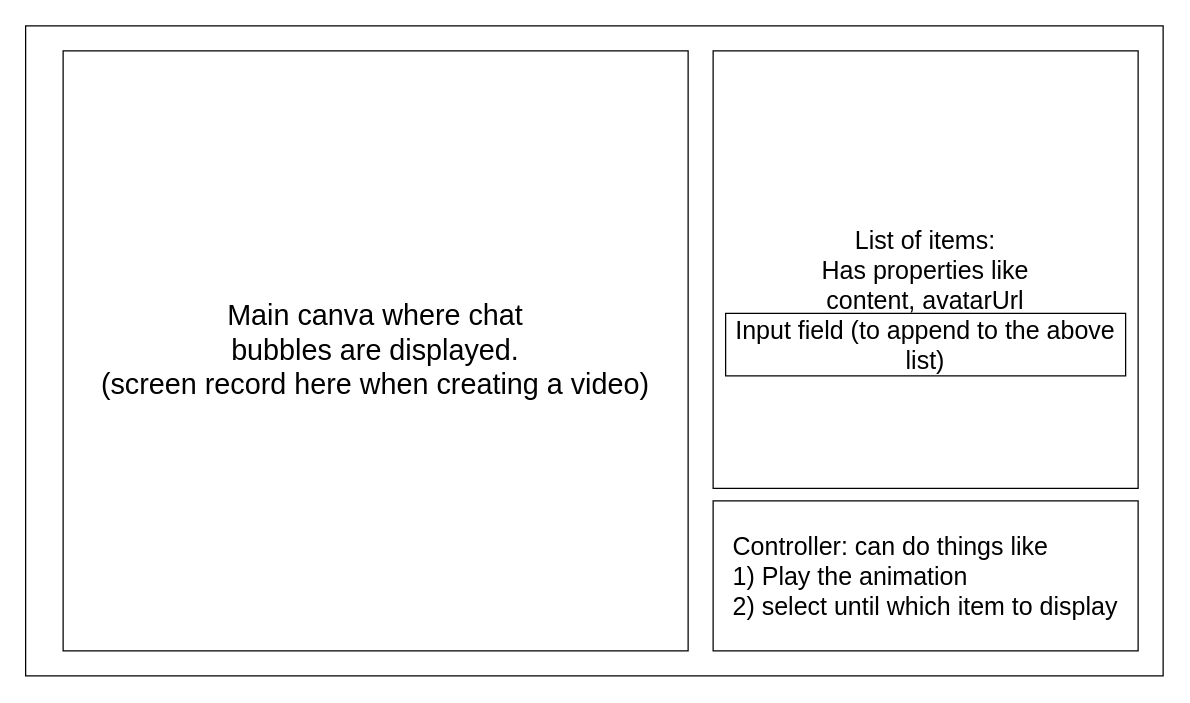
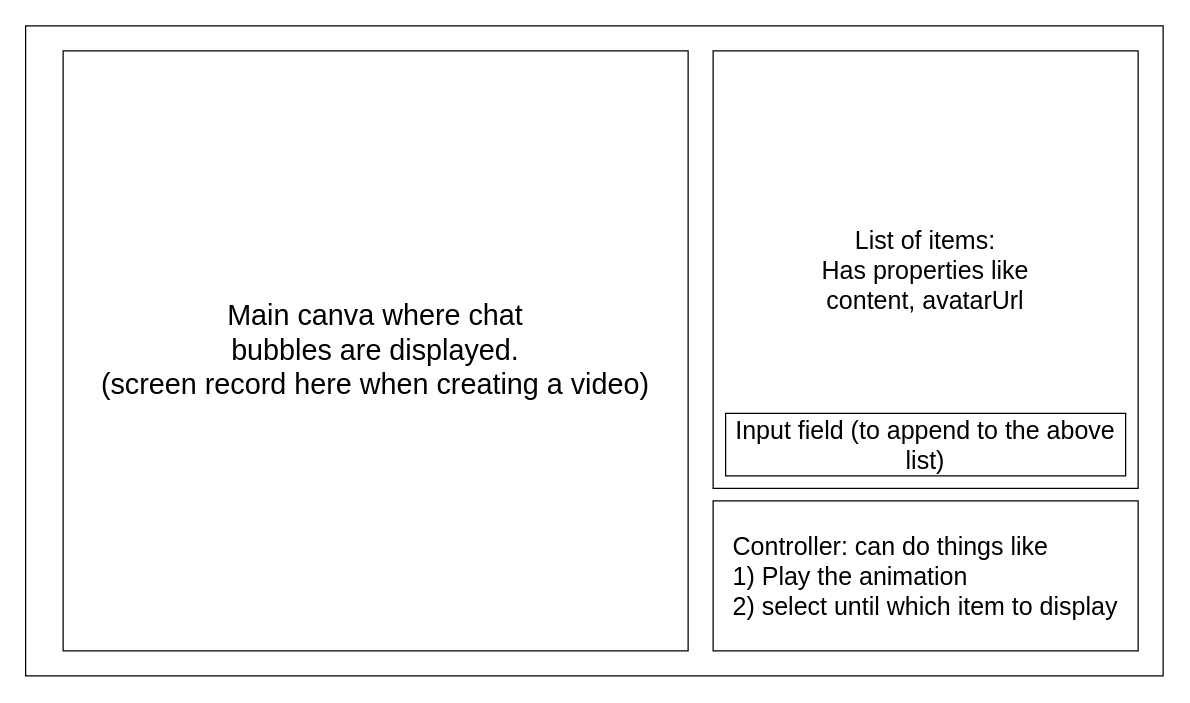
(926, 344) -> (926, 444)
